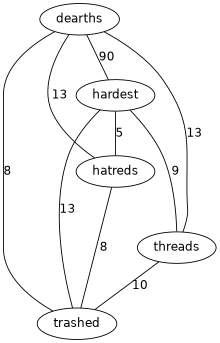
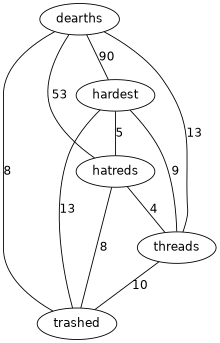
(60, 95) -> (60, 95)
none -> (146, 210)
